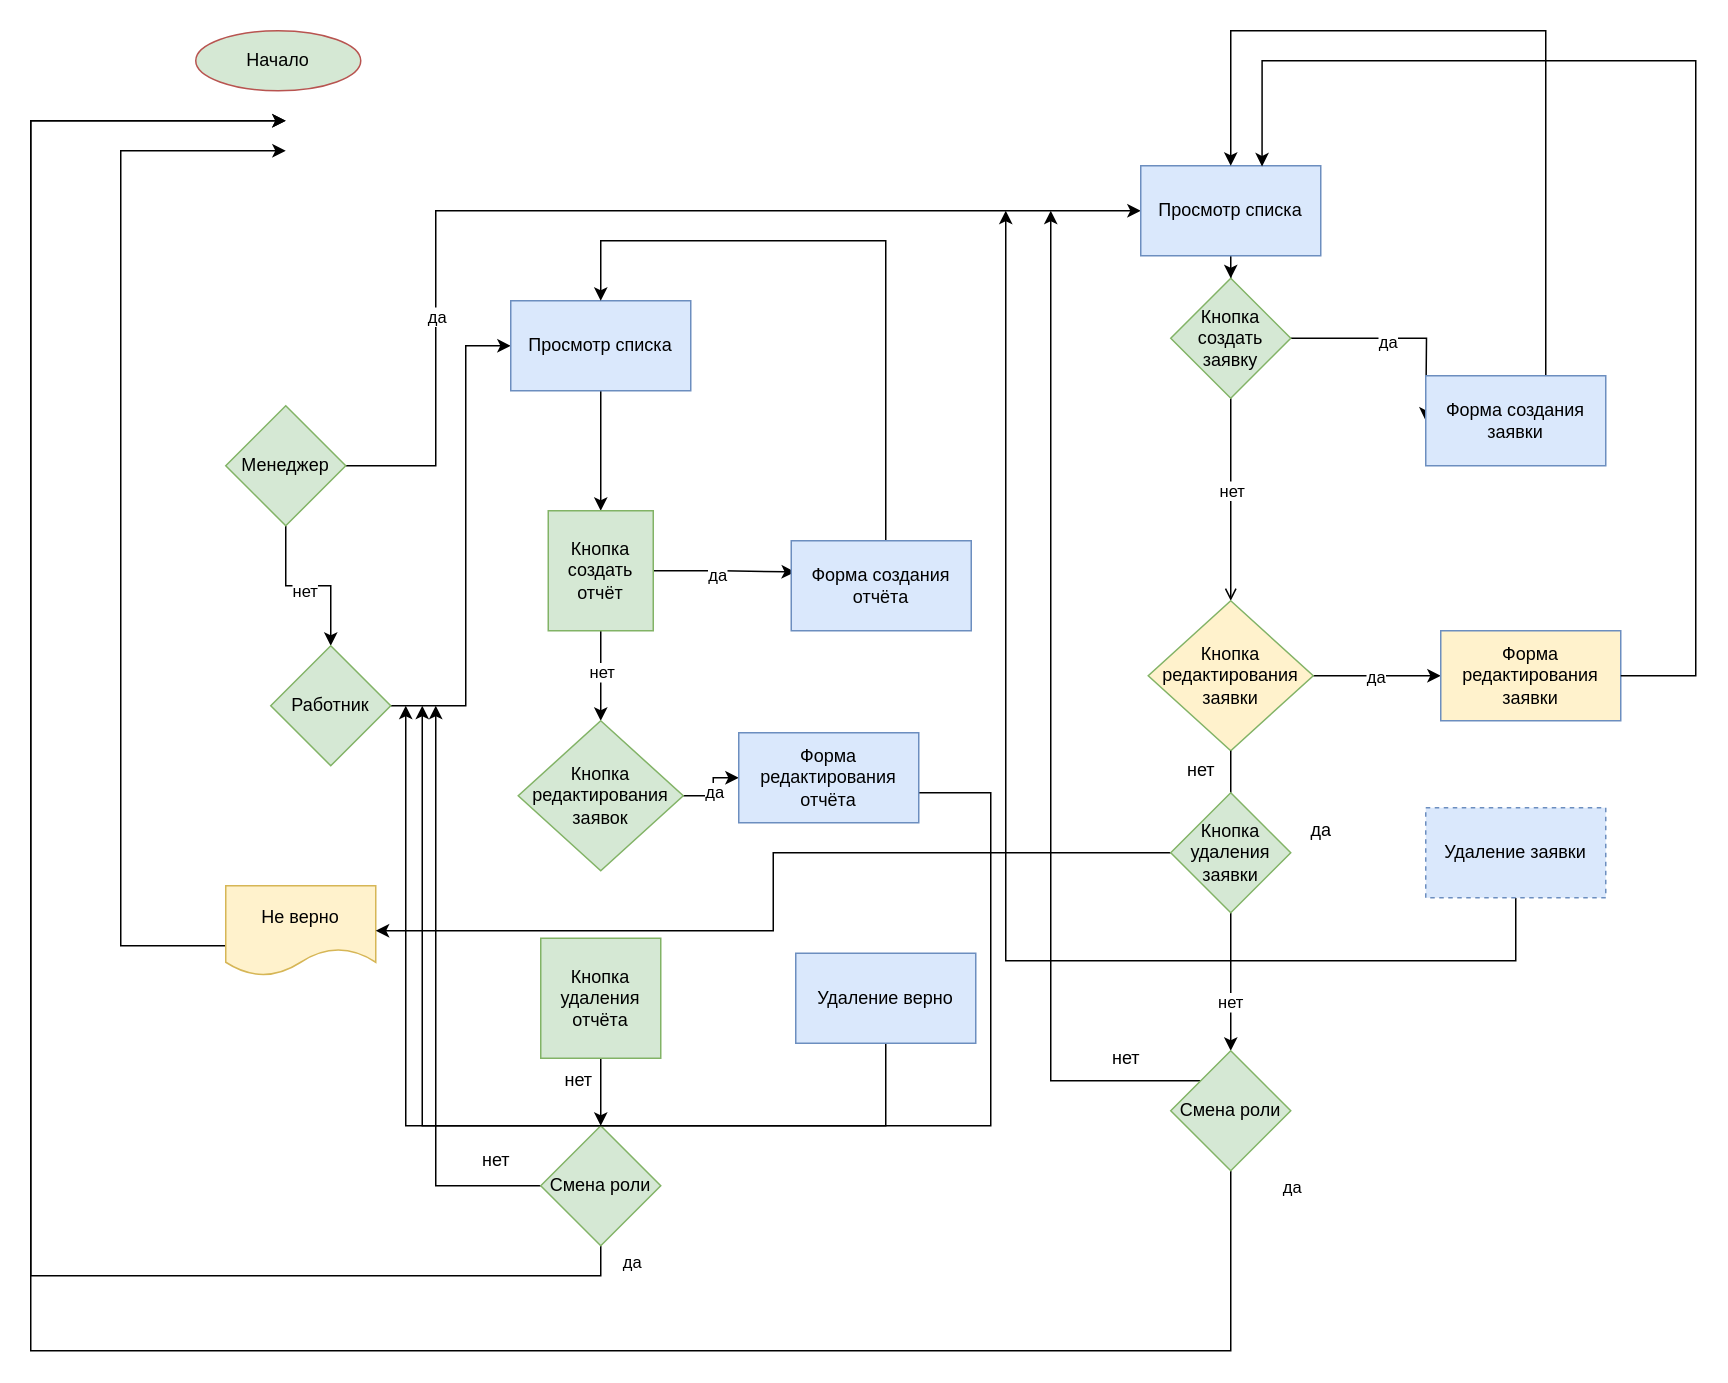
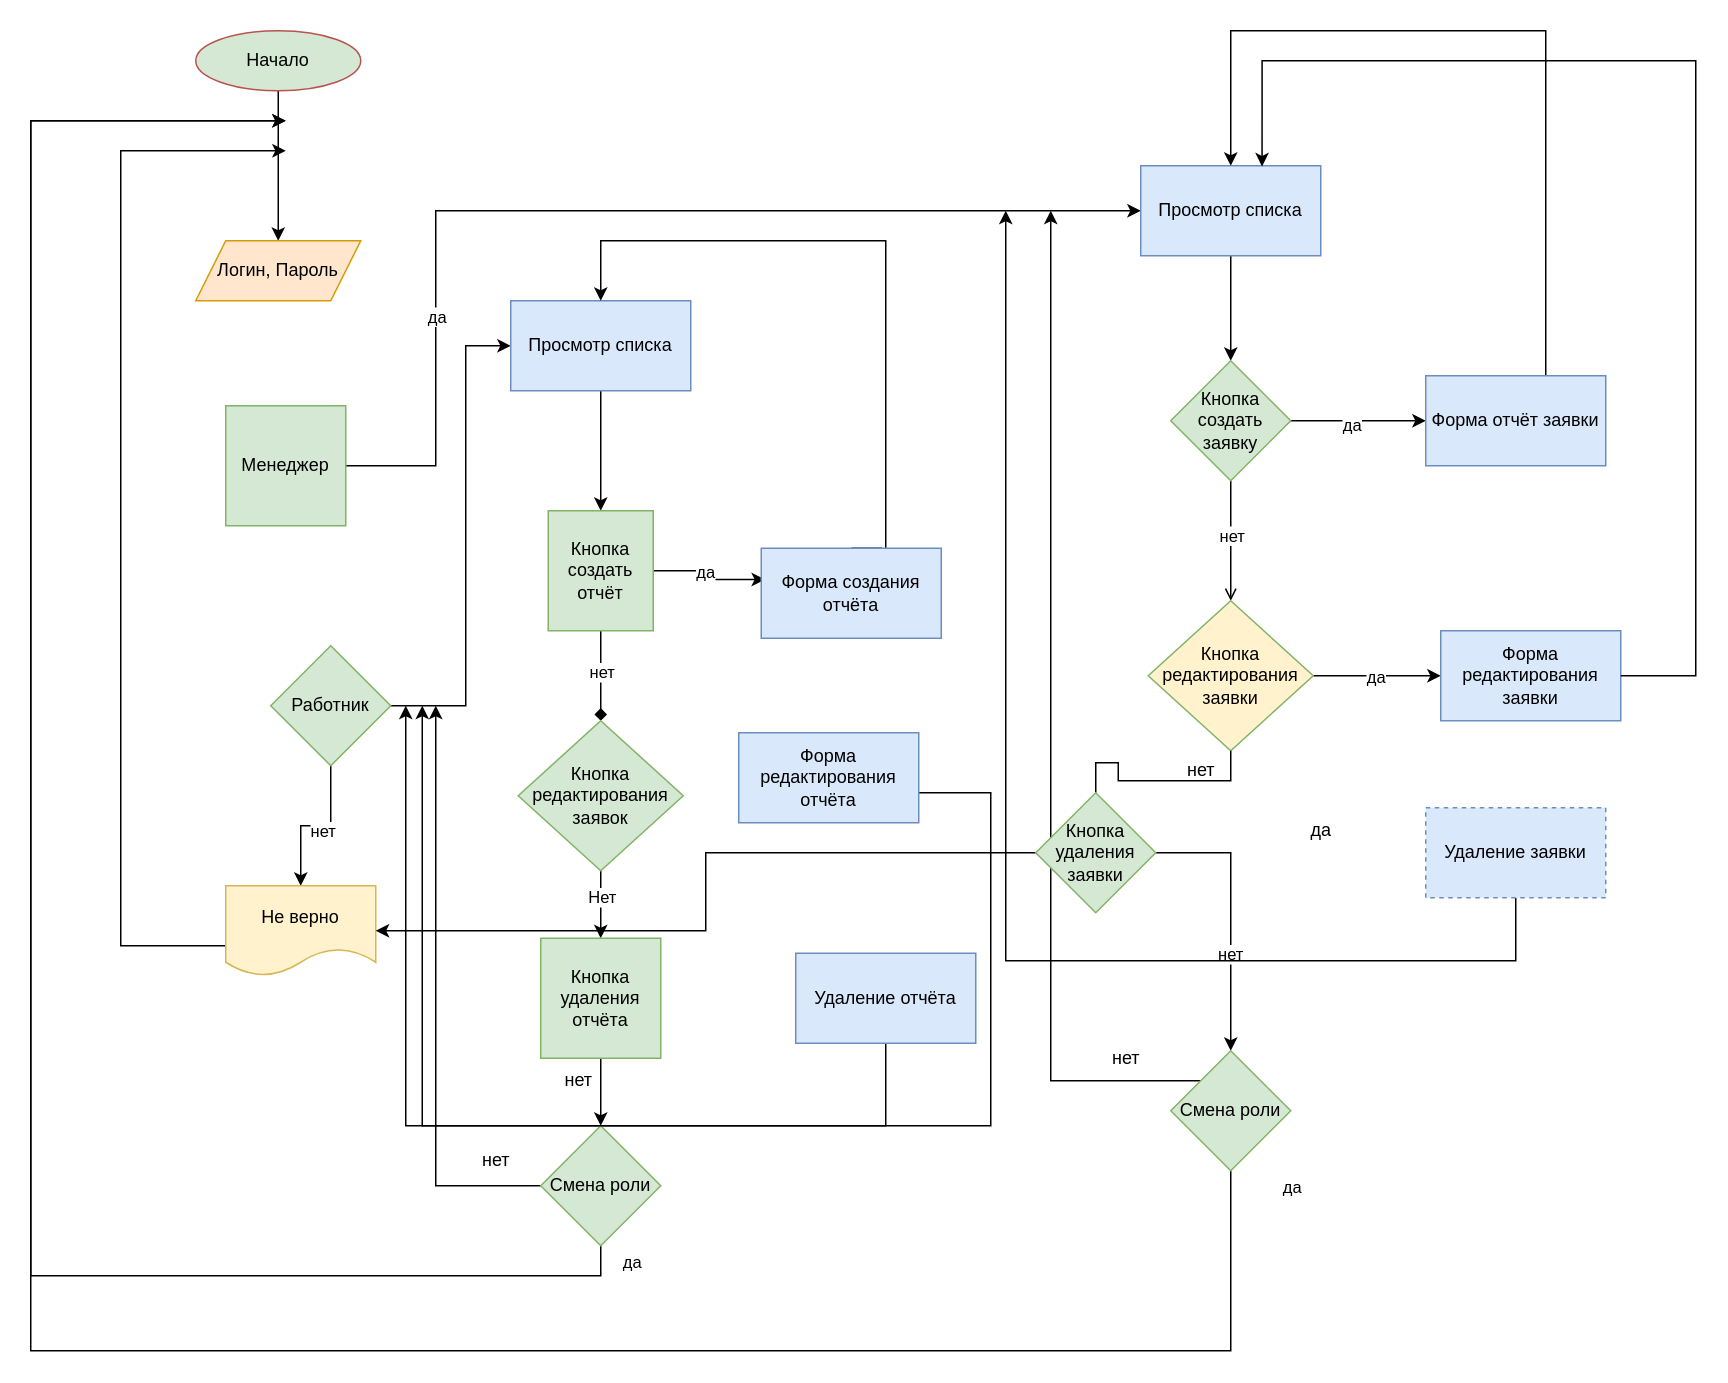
none -> (278, 161)
none -> (278, 271)
(1231, 338) -> (1231, 421)
(1516, 421) -> (1516, 421)
(286, 466) -> (286, 466)
(303, 586) -> none
(881, 586) -> (851, 593)
(1531, 676) -> (1531, 676)
(601, 709) -> (601, 708)
(713, 795) -> none
none -> (321, 826)
(1231, 853) -> (1096, 853)
none -> (601, 898)
(886, 998) -> (886, 998)
